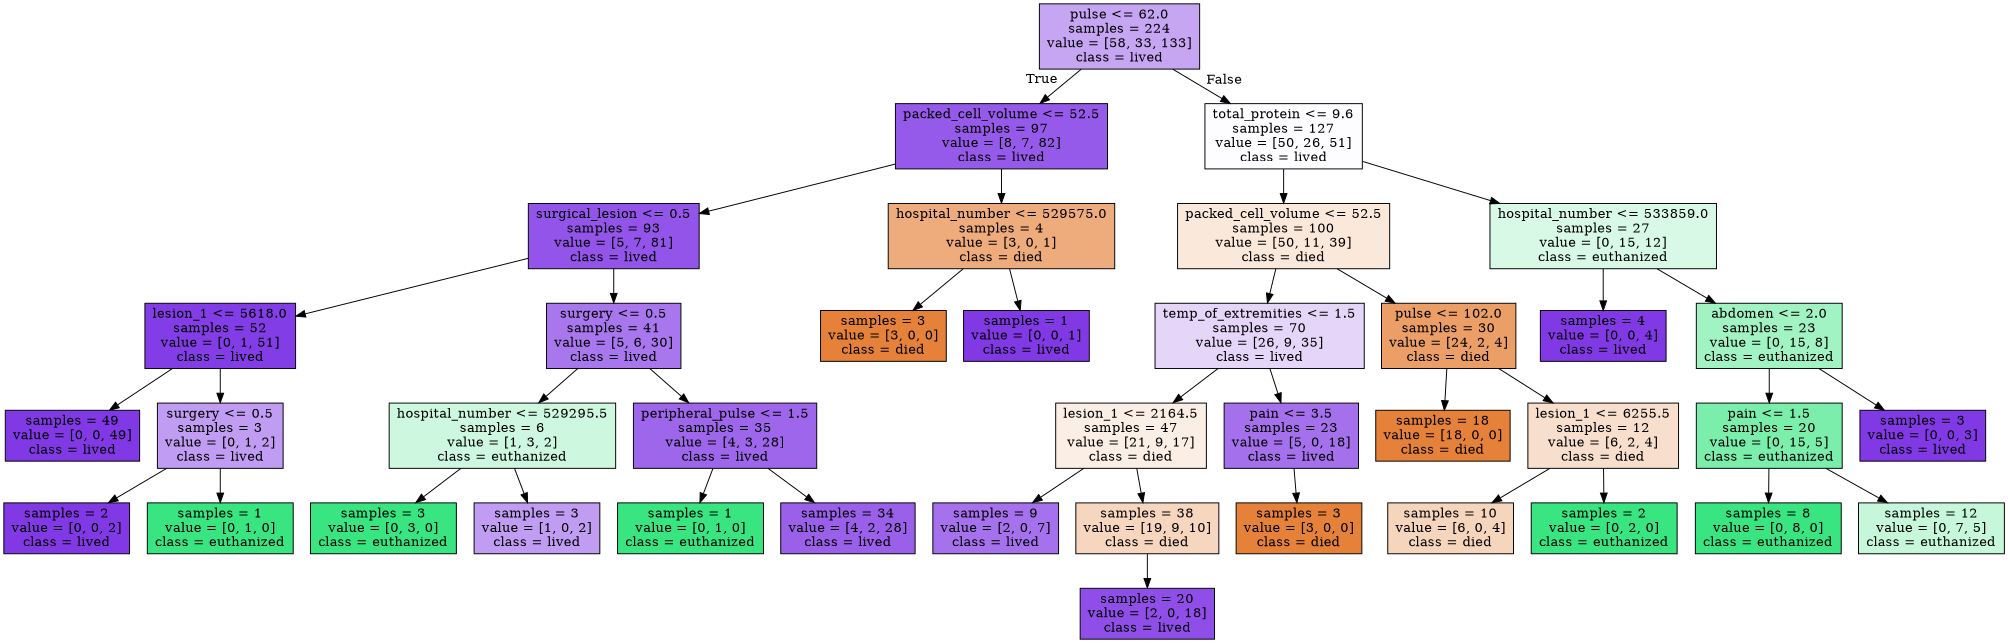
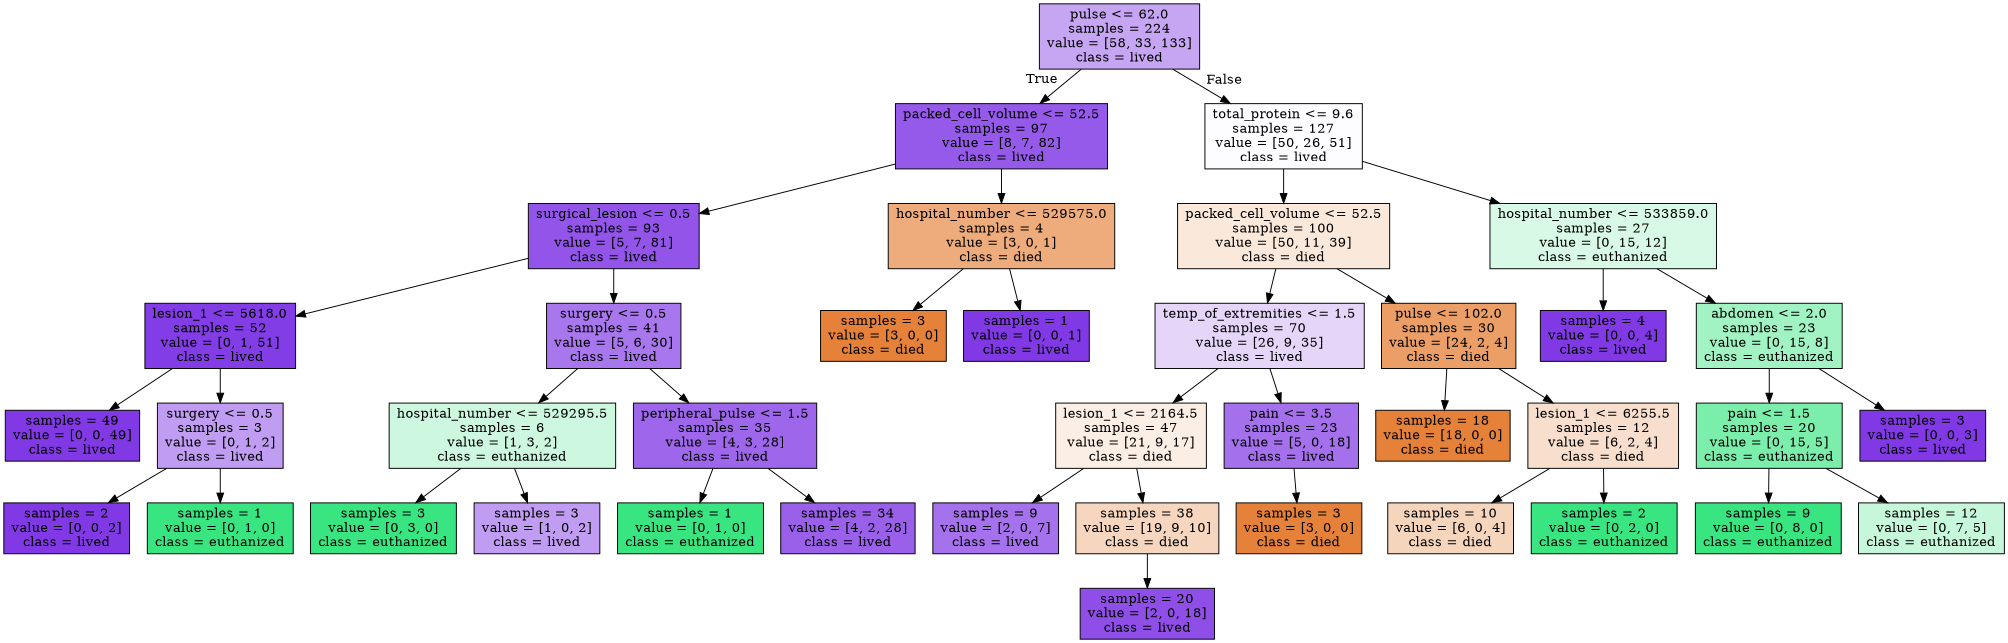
(1768, 528) -> (1768, 528)
